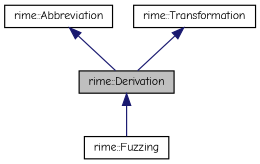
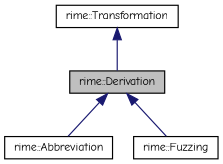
(97, 53) -> (84, 119)
